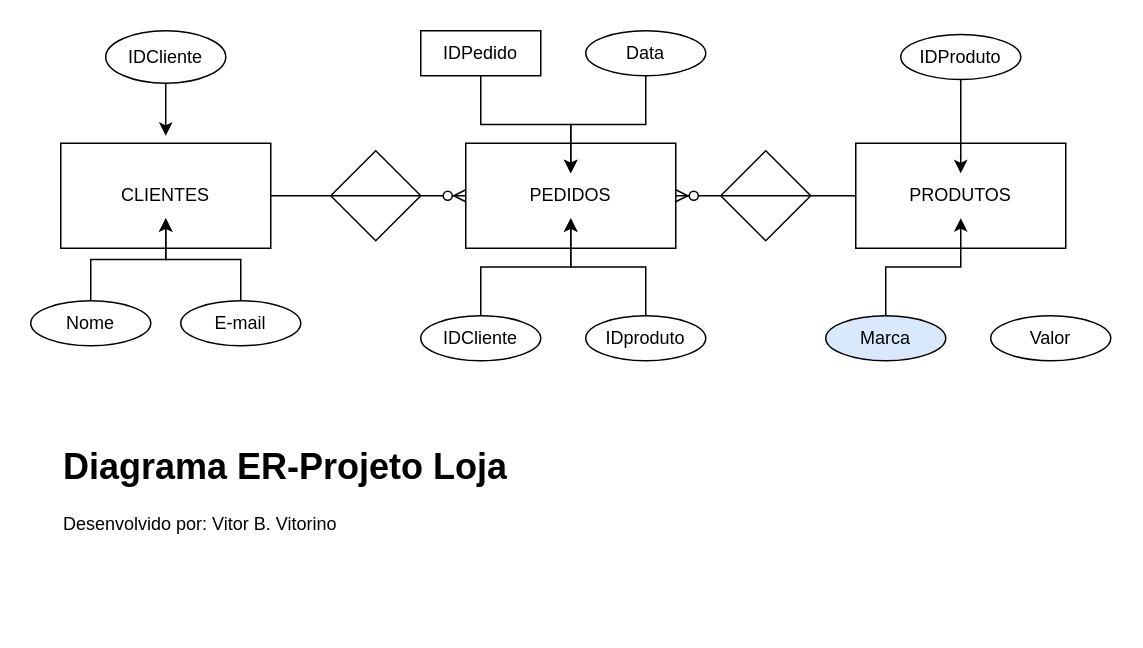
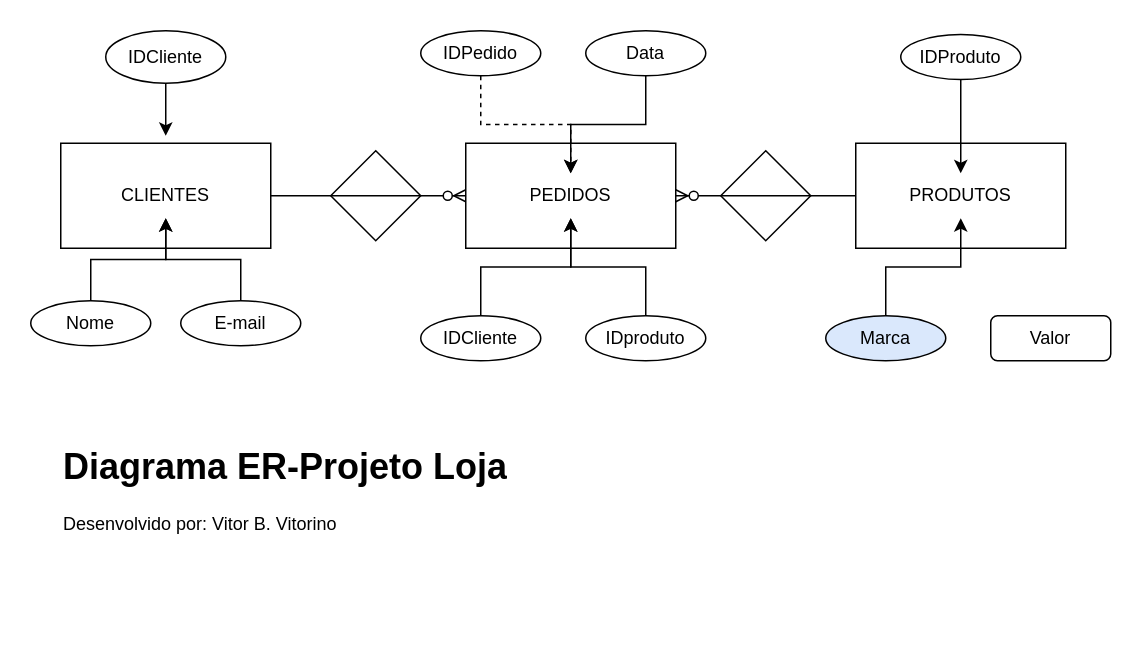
(481, 53) -> (481, 53)
(501, 125) -> (501, 125)
(1051, 338) -> (1051, 338)
